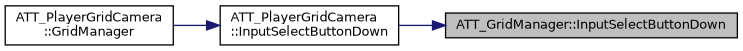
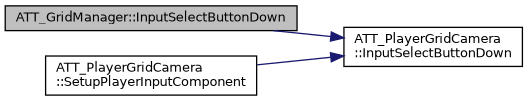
(89, 25) -> (151, 76)
(416, 25) -> (302, 34)
